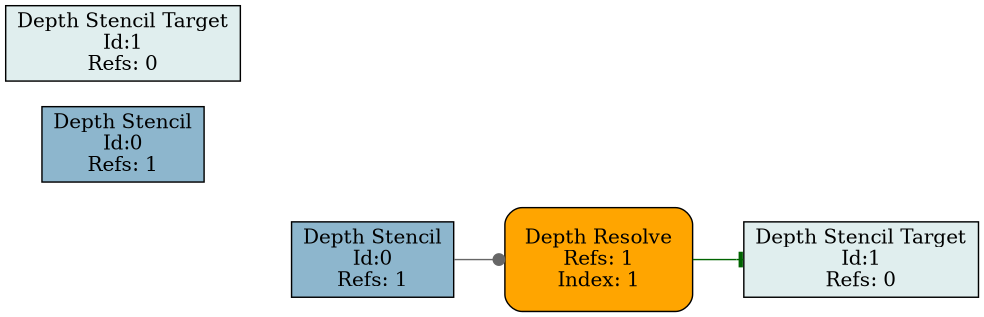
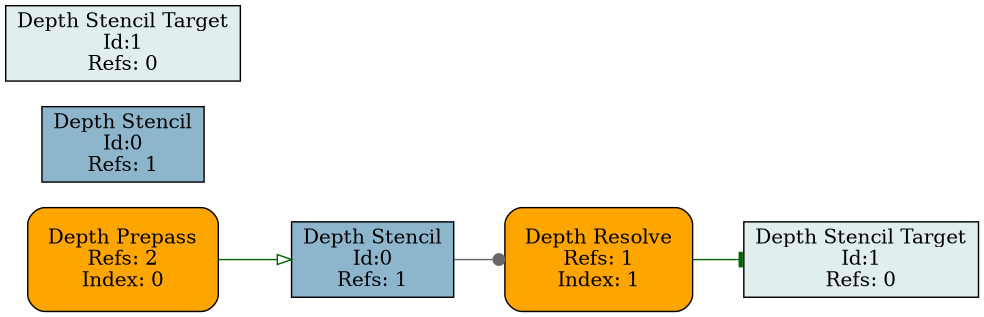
none -> (123, 260)
